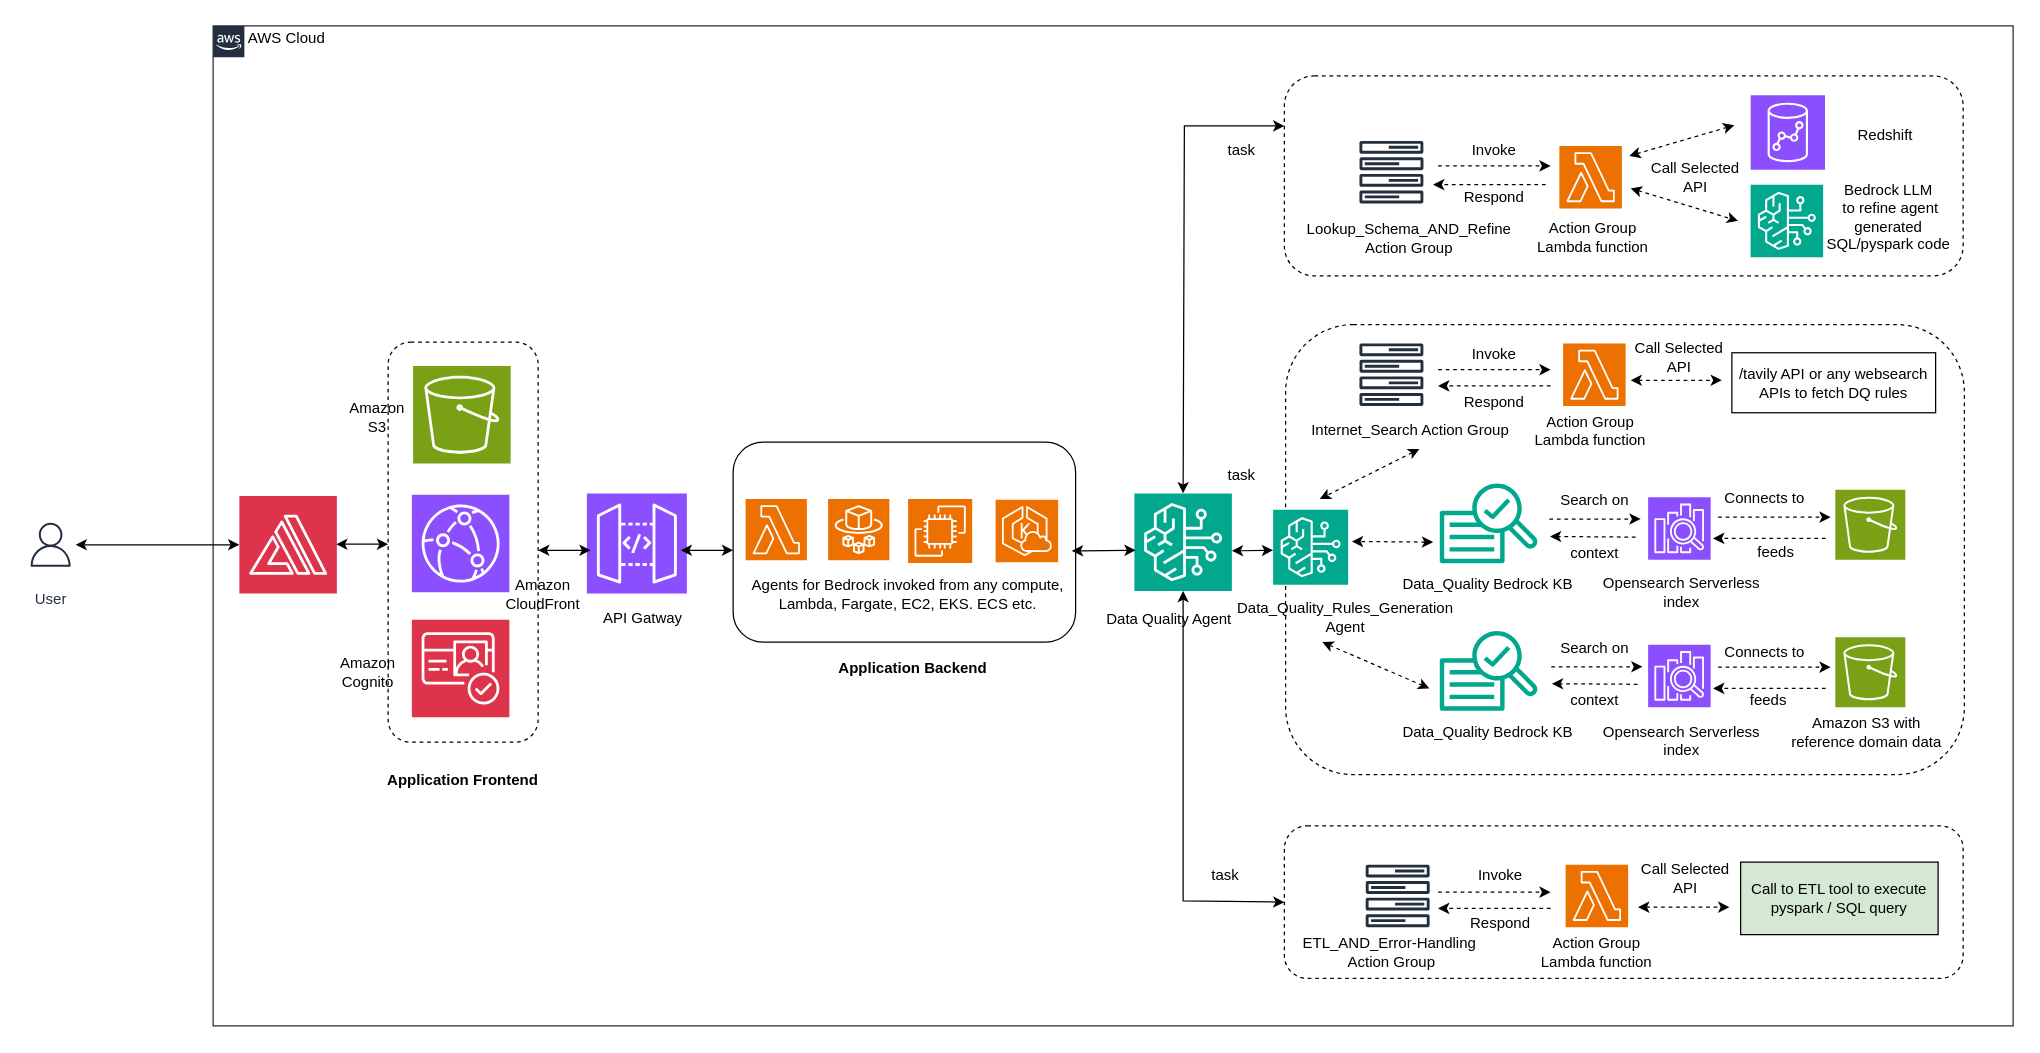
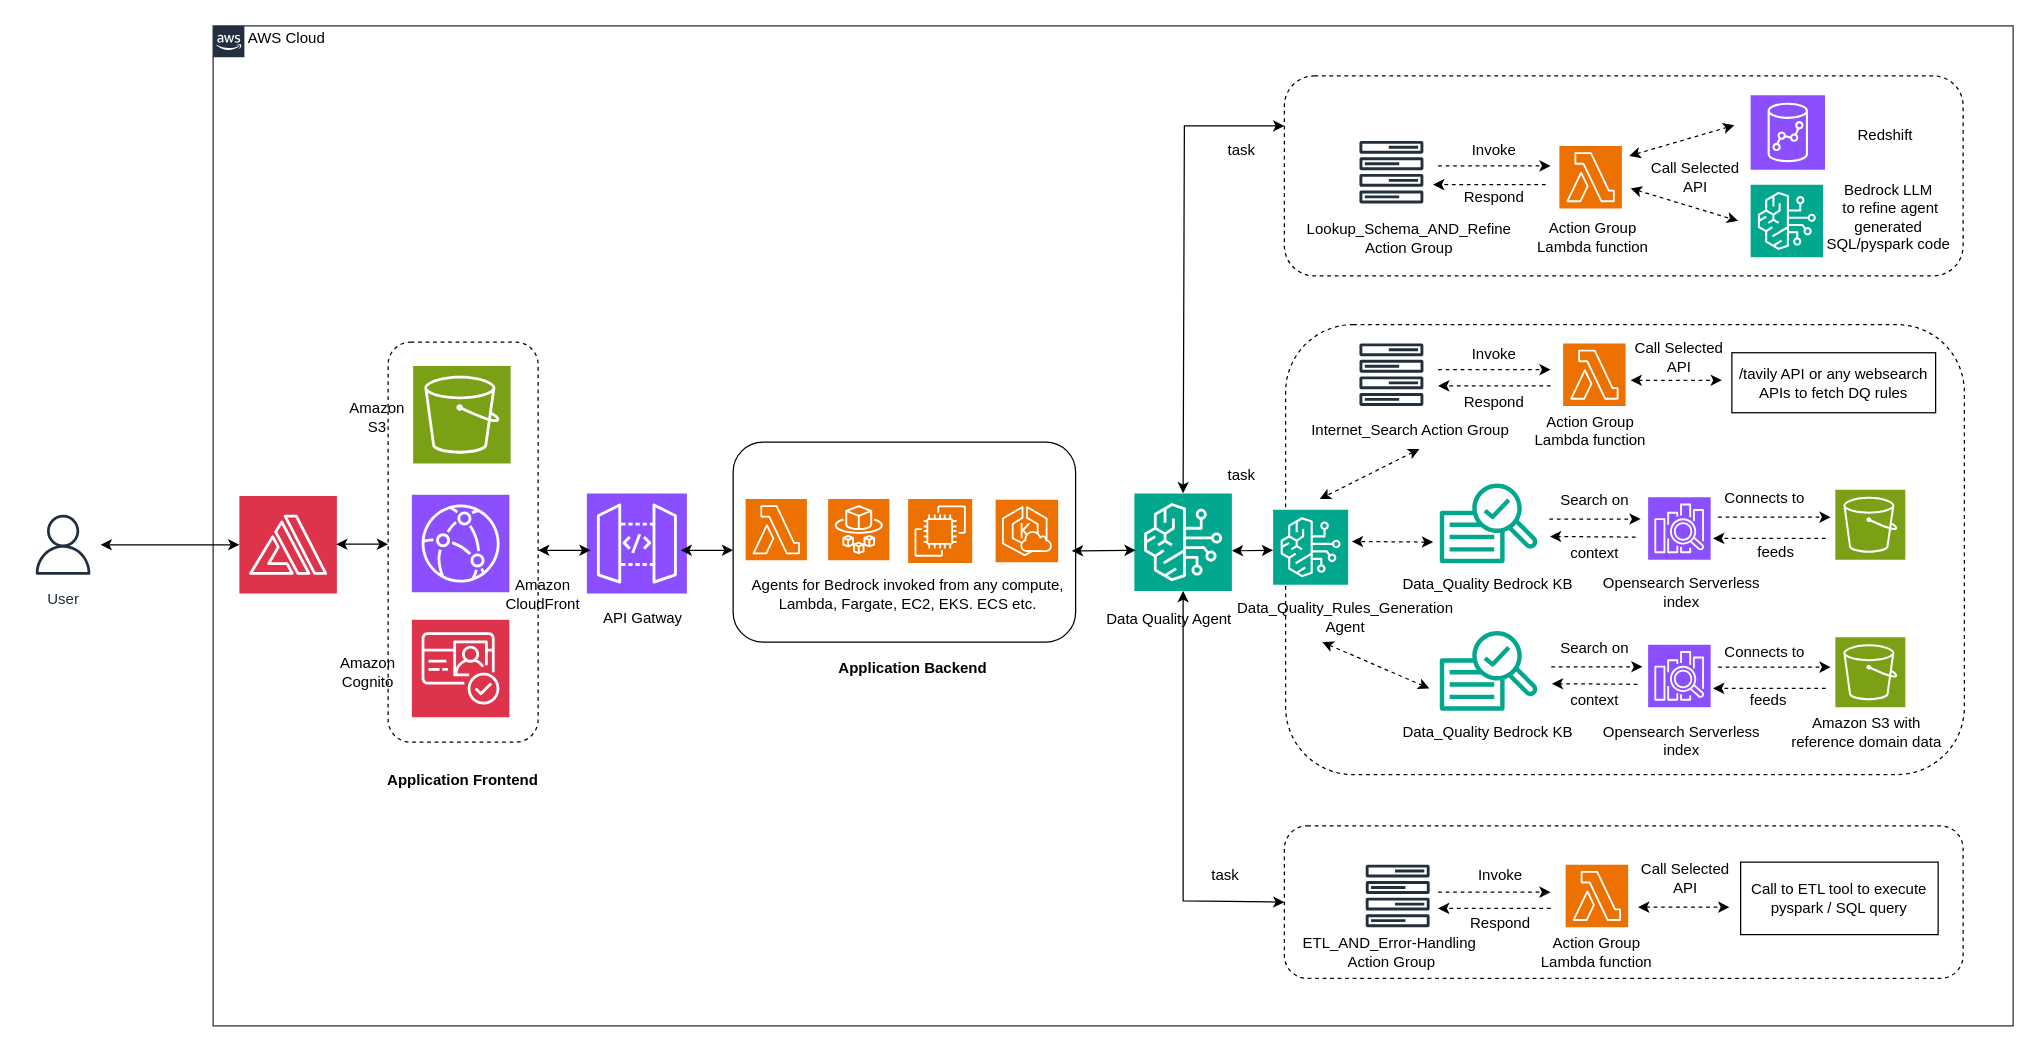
(51, 545) -> (63, 545)
(1839, 898) -> (1839, 898)
